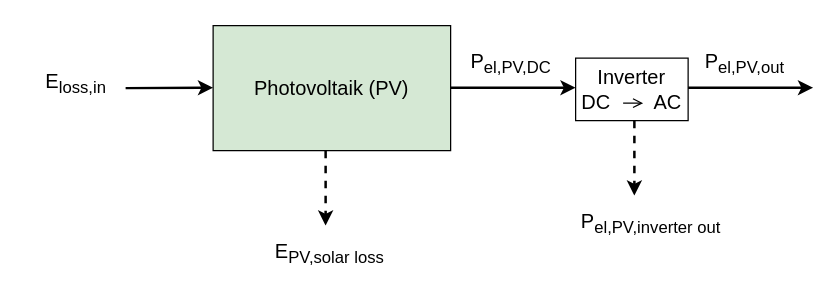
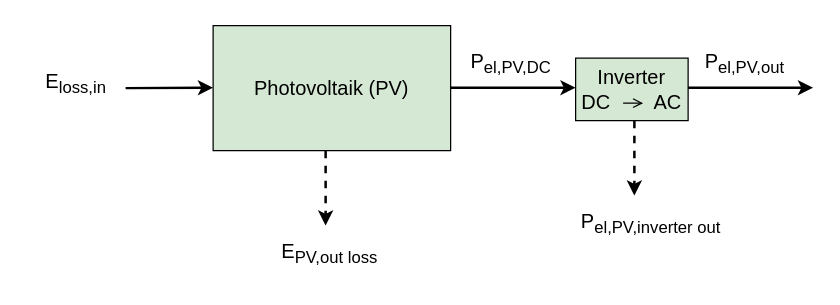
(632, 89) -> (632, 89)
(330, 253) -> (330, 253)
